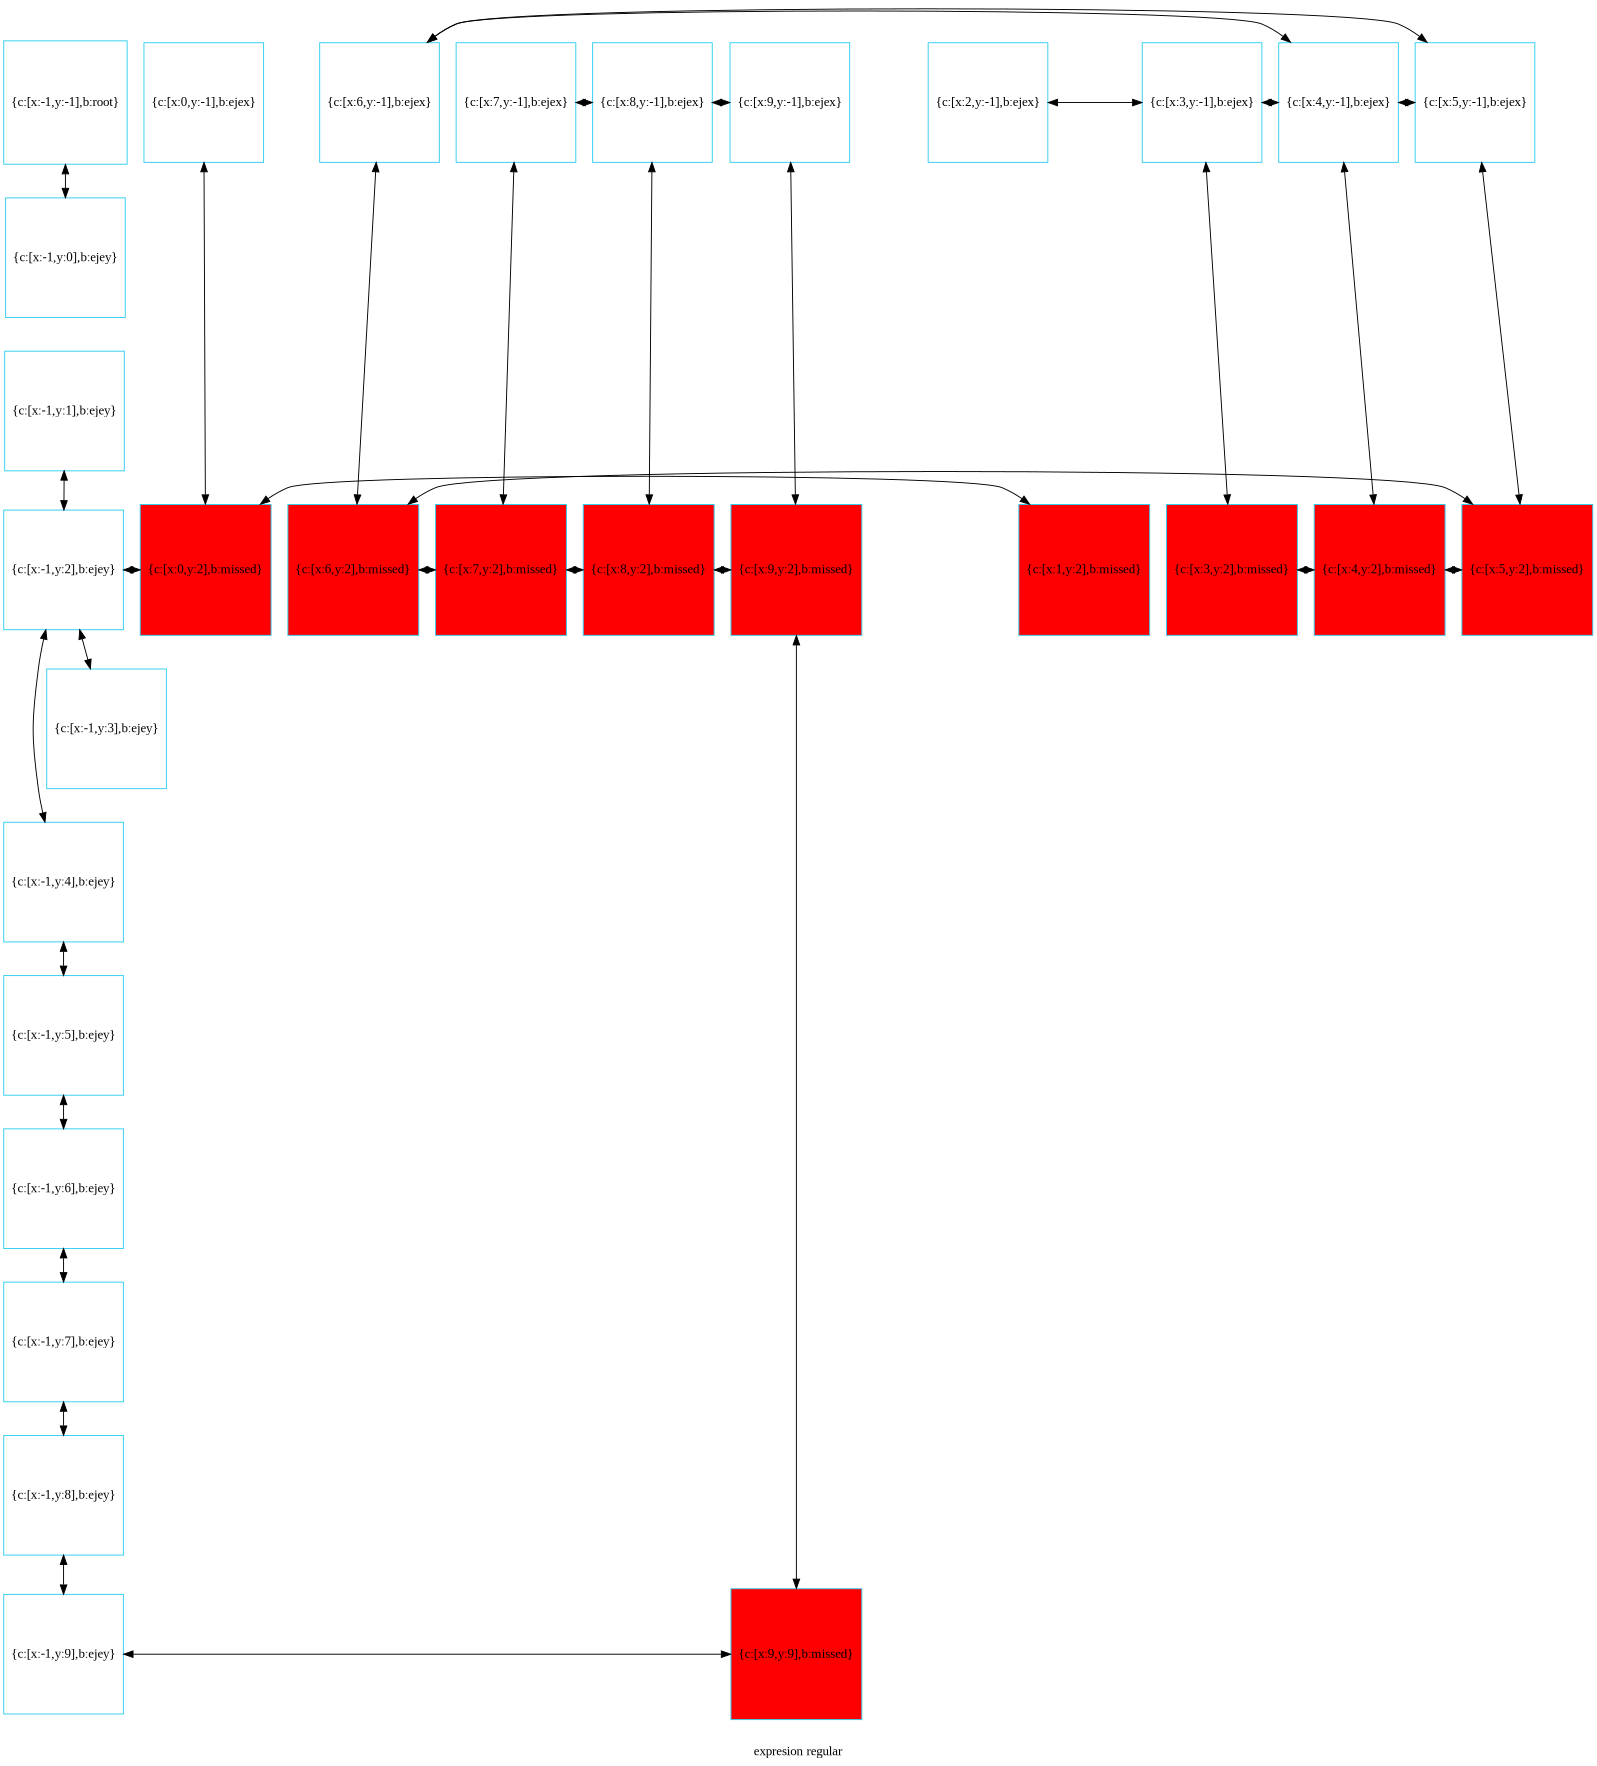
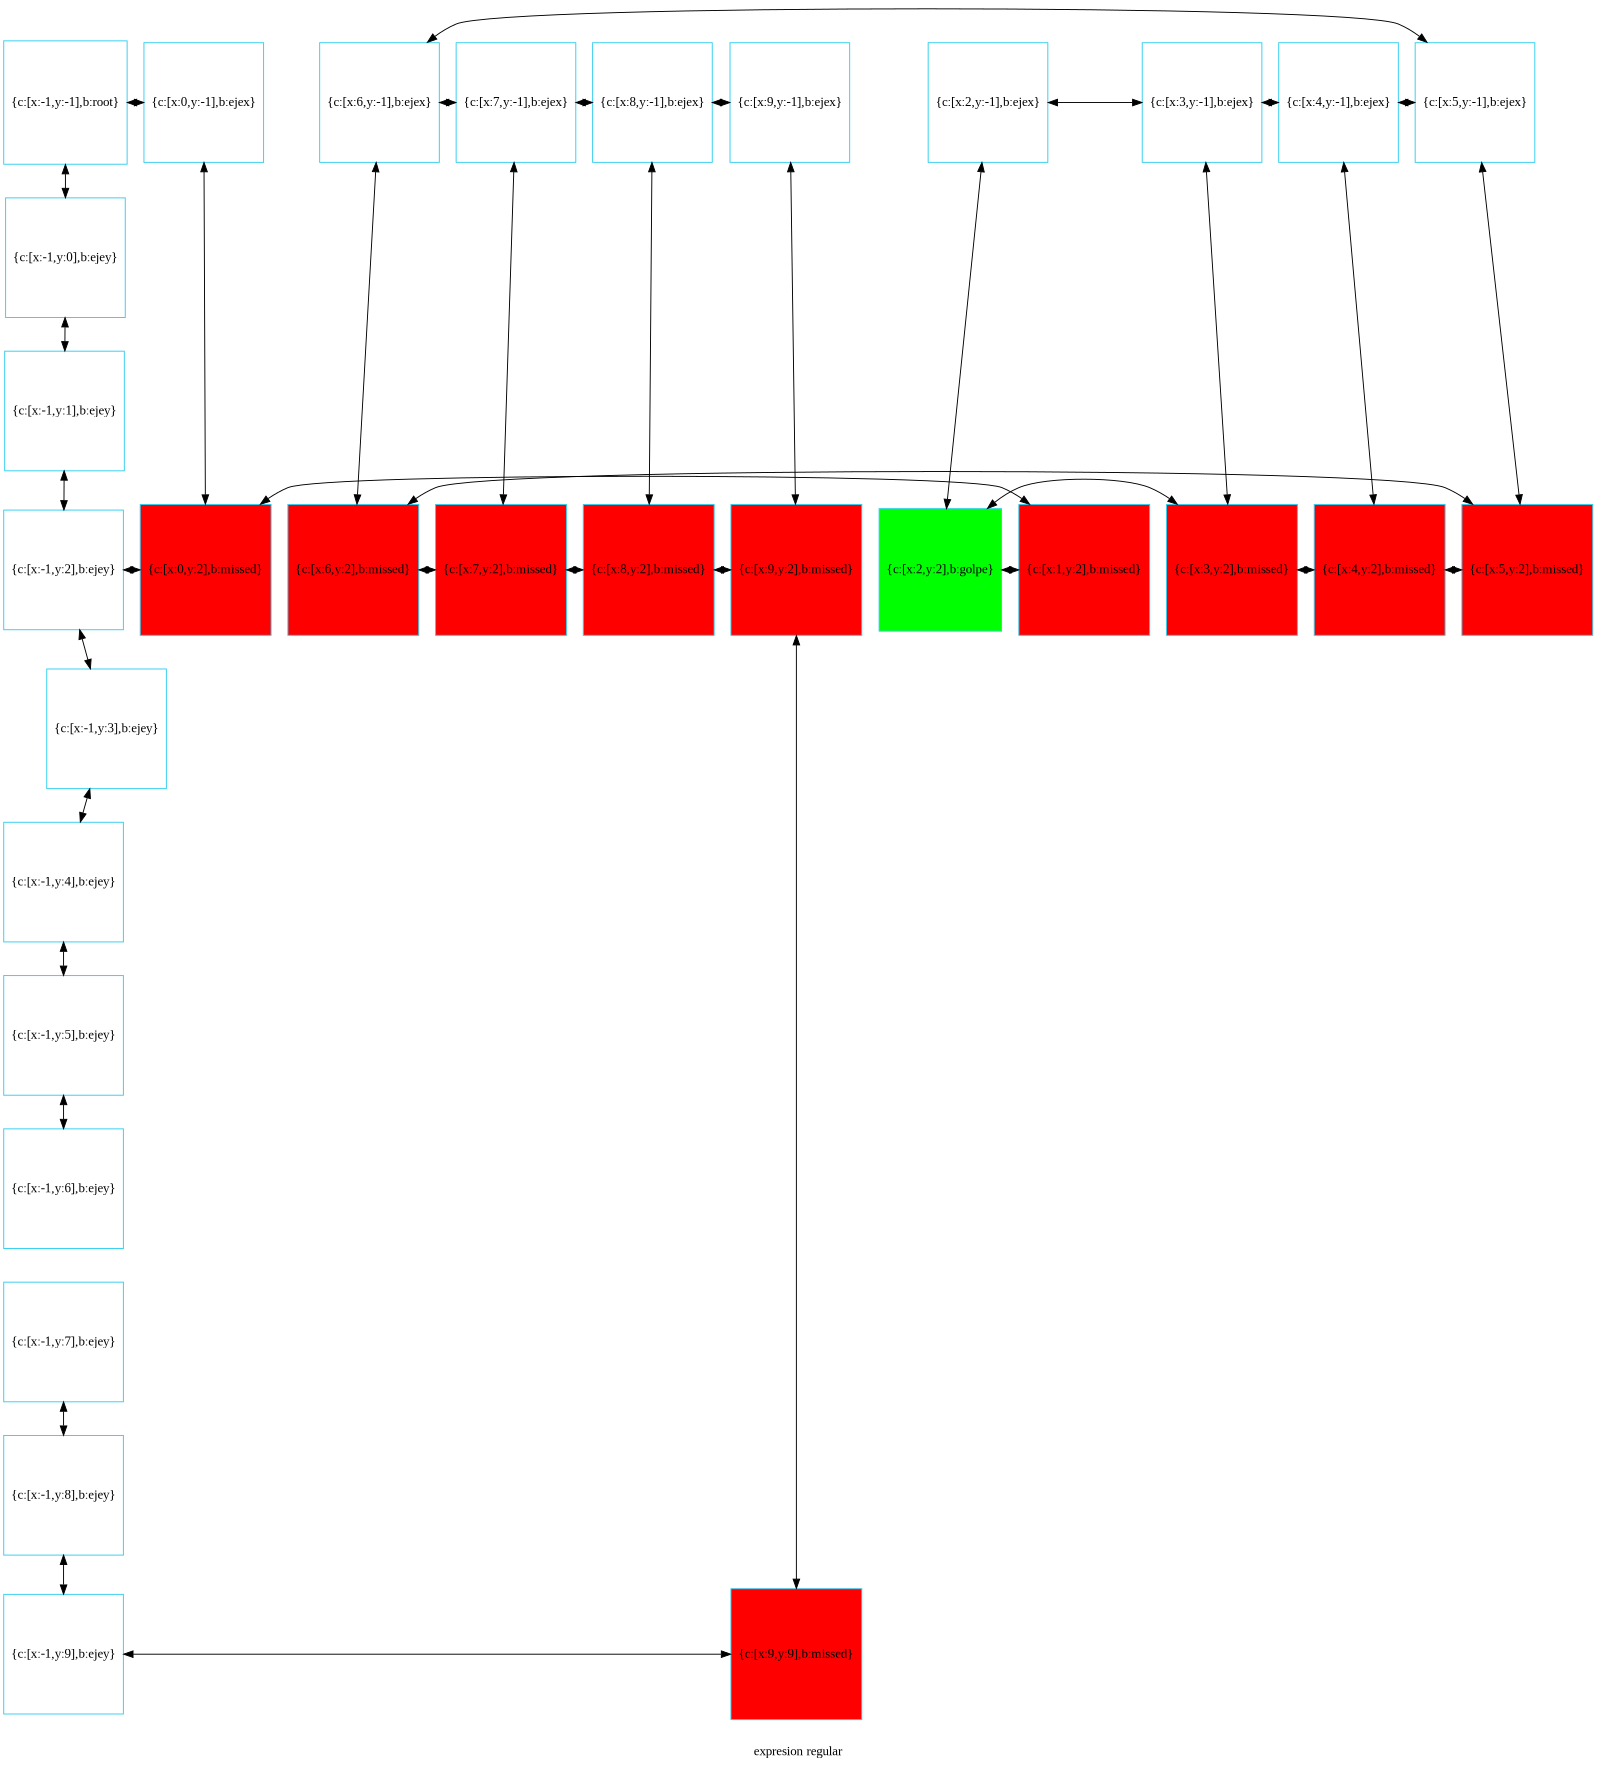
(859, 11) -> (449, 103)
none -> (137, 103)
none -> (65, 334)
none -> (940, 570)
(33, 726) -> (85, 805)
(64, 1265) -> none
